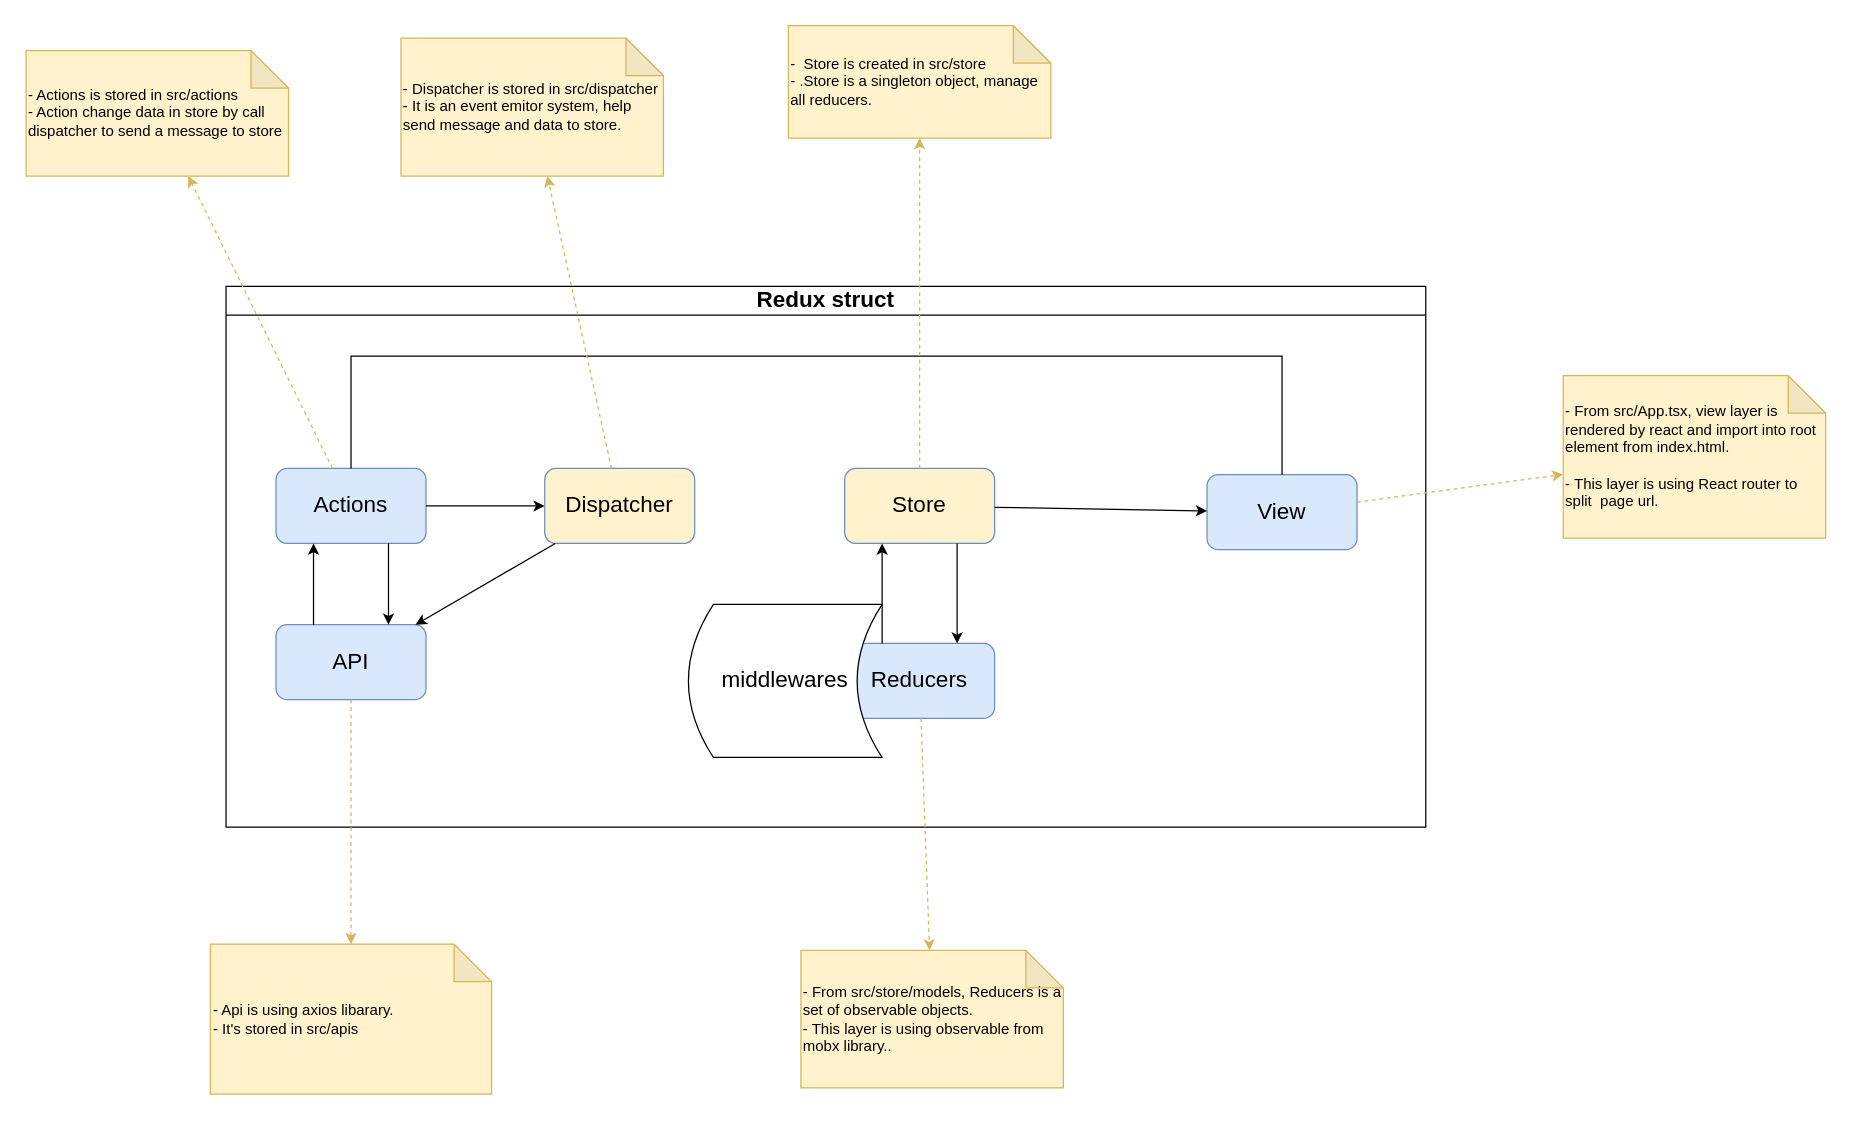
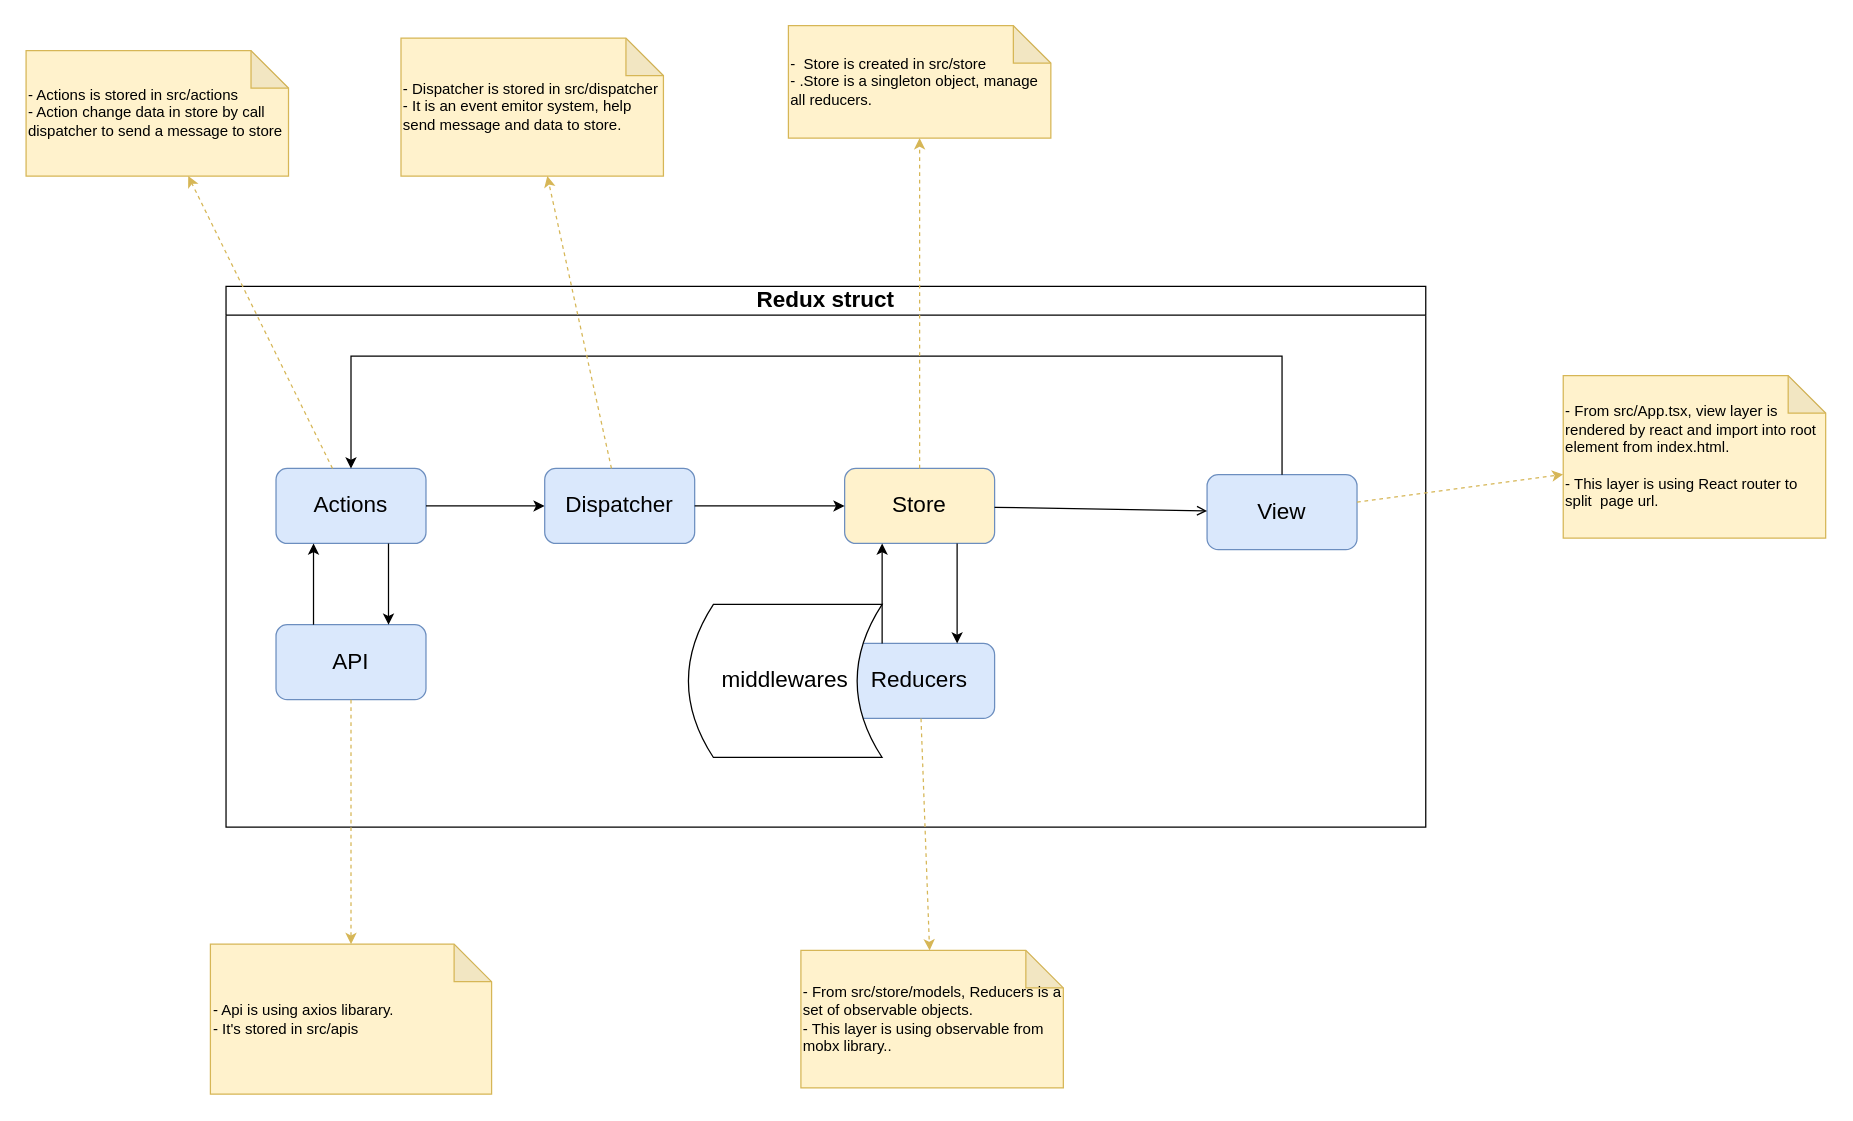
(351, 462) -> (351, 459)
(619, 506) -> (619, 506)
(1197, 511) -> (1199, 511)
(489, 582) -> (765, 506)
